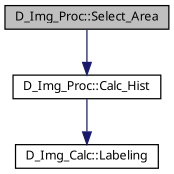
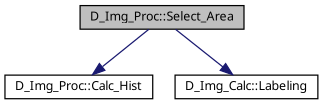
(87, 115) -> (199, 48)
